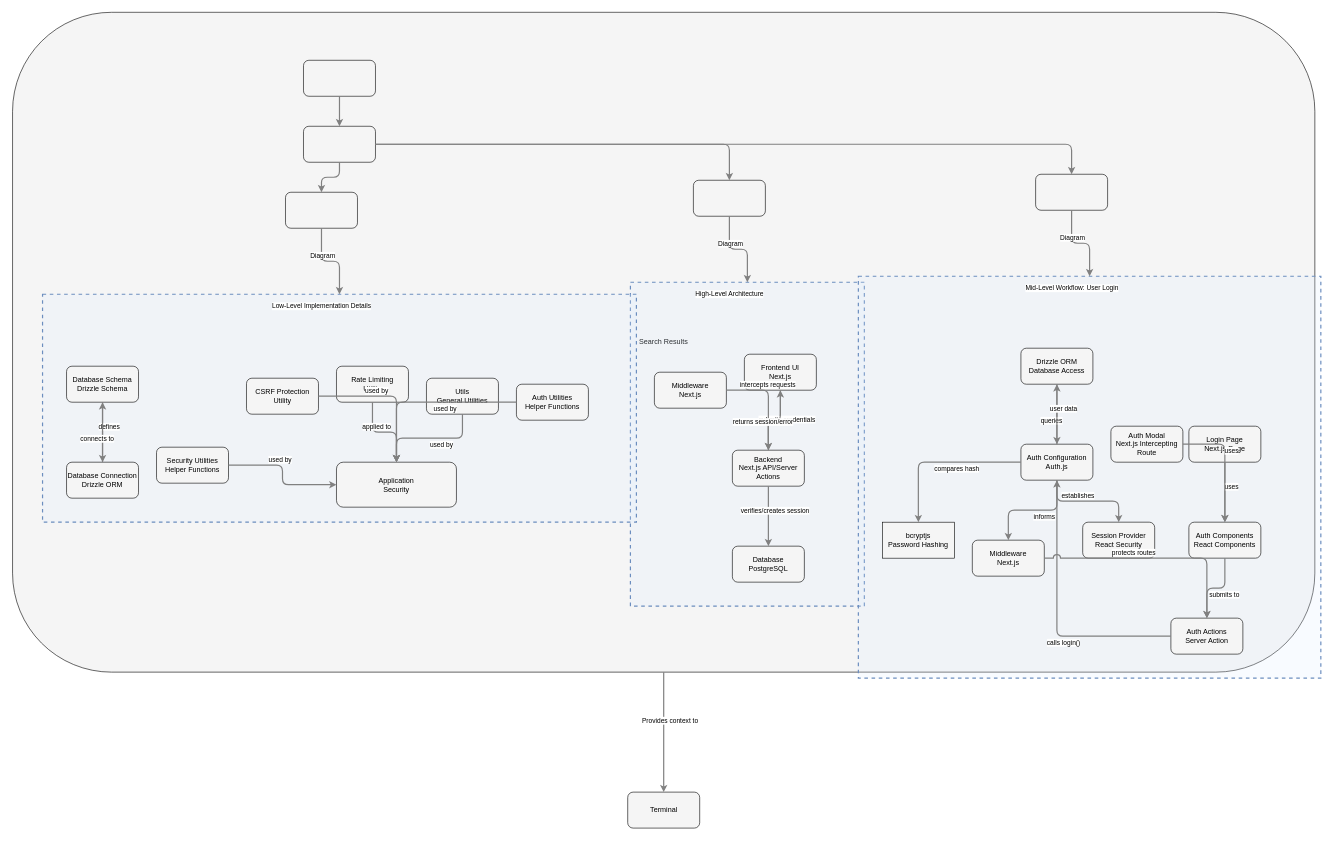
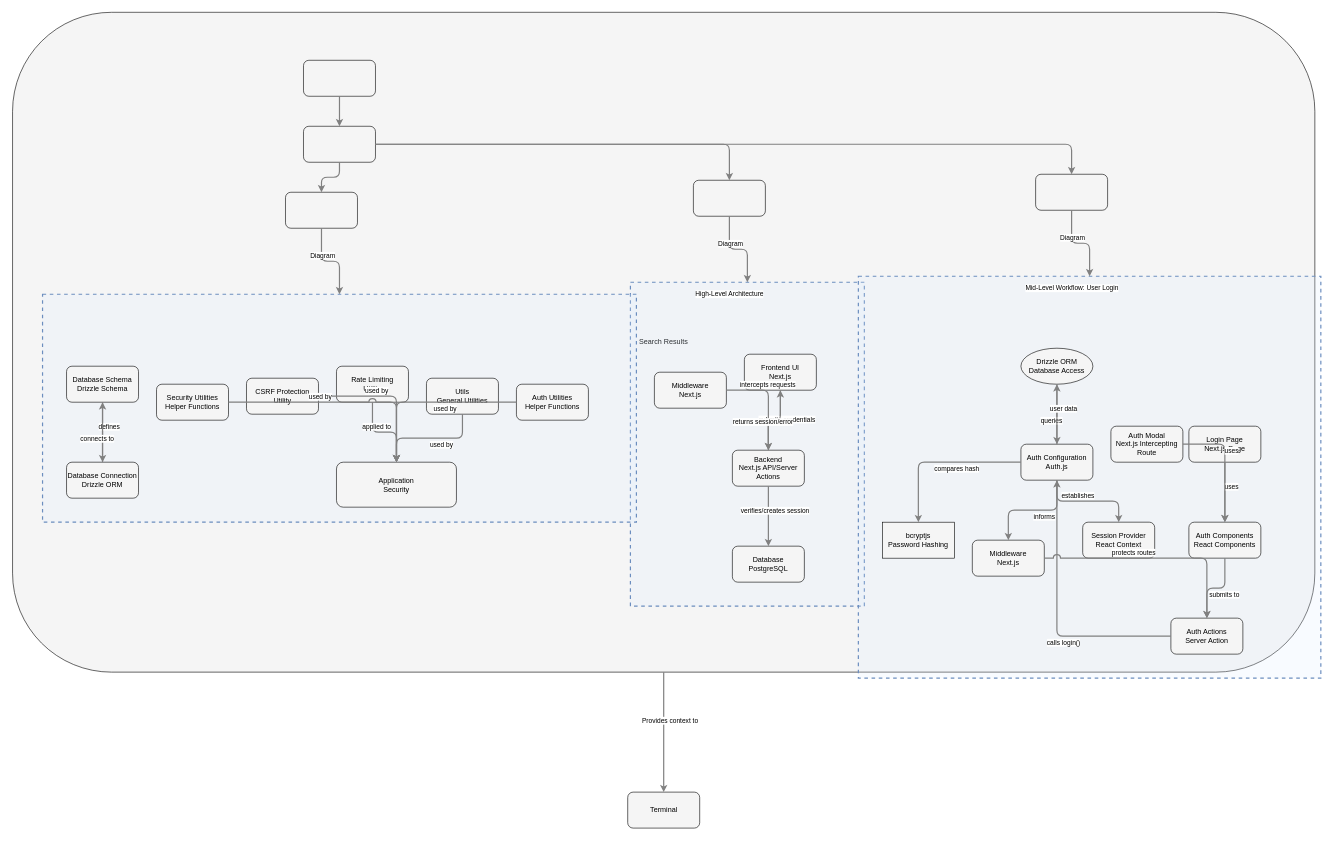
(321, 306) -> none
(1057, 366) -> (1057, 366)
(192, 465) -> (192, 402)
(1119, 540) -> (1119, 540)
